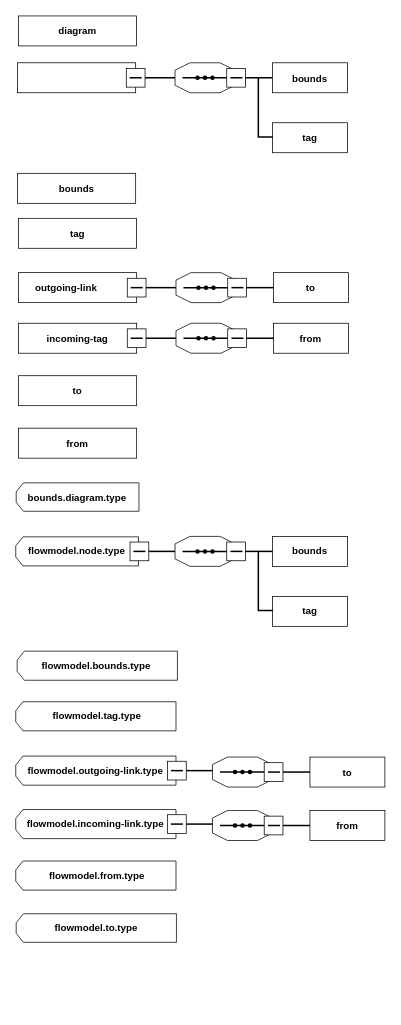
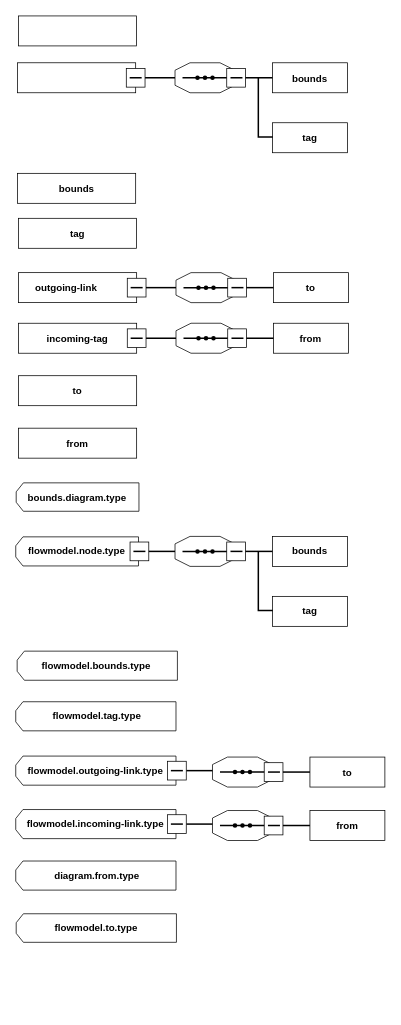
(78, 30) -> none
(97, 876) -> (97, 876)
